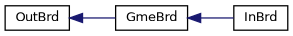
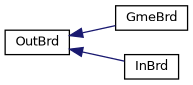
(217, 18) -> (103, 57)
